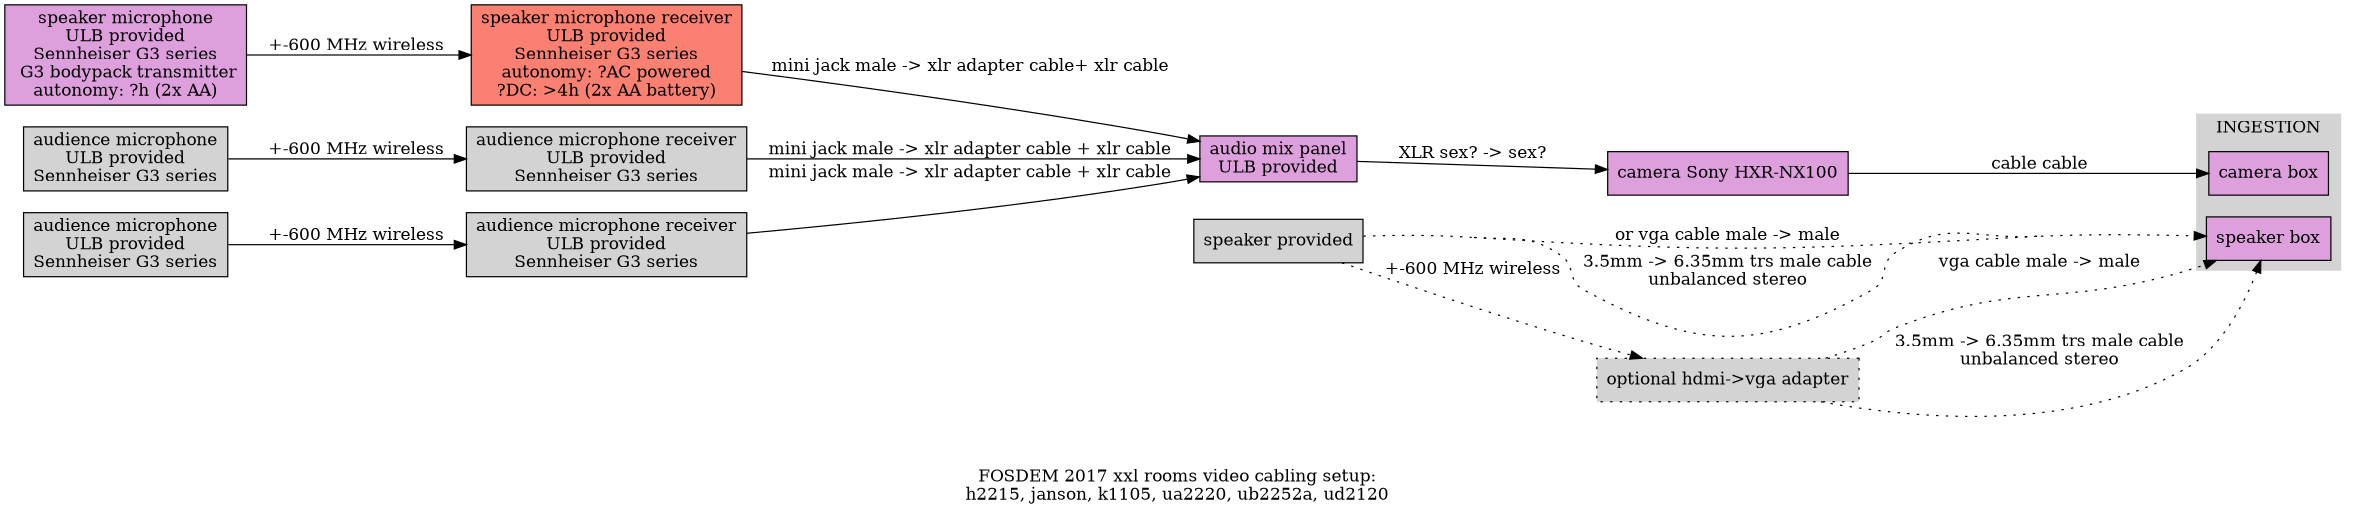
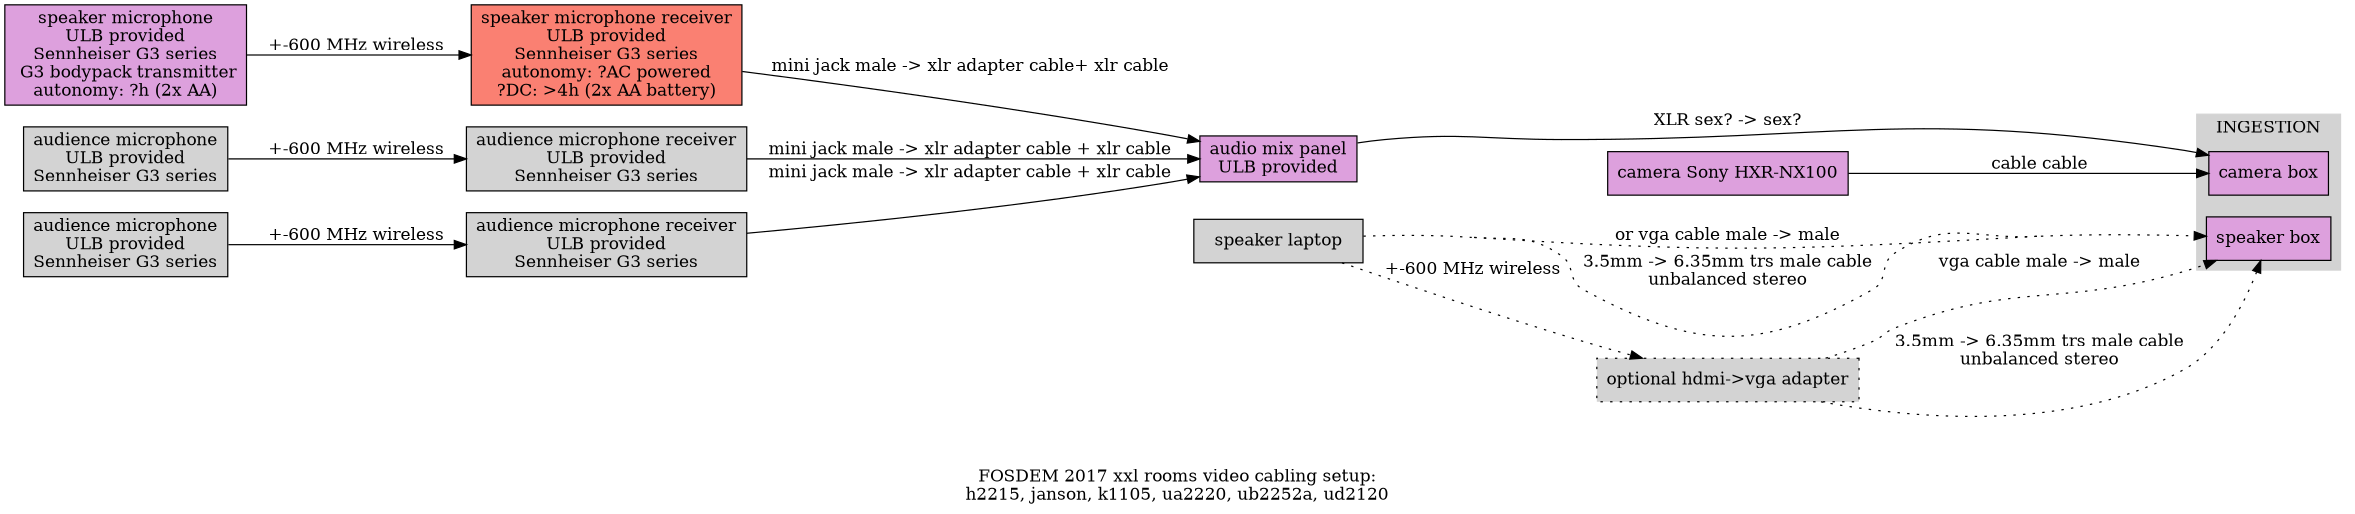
(1476, 165) -> (1777, 134)
(1278, 241) -> (1278, 241)
